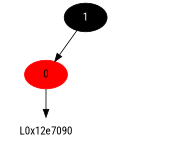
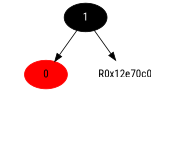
none -> (125, 75)
(46, 132) -> none
